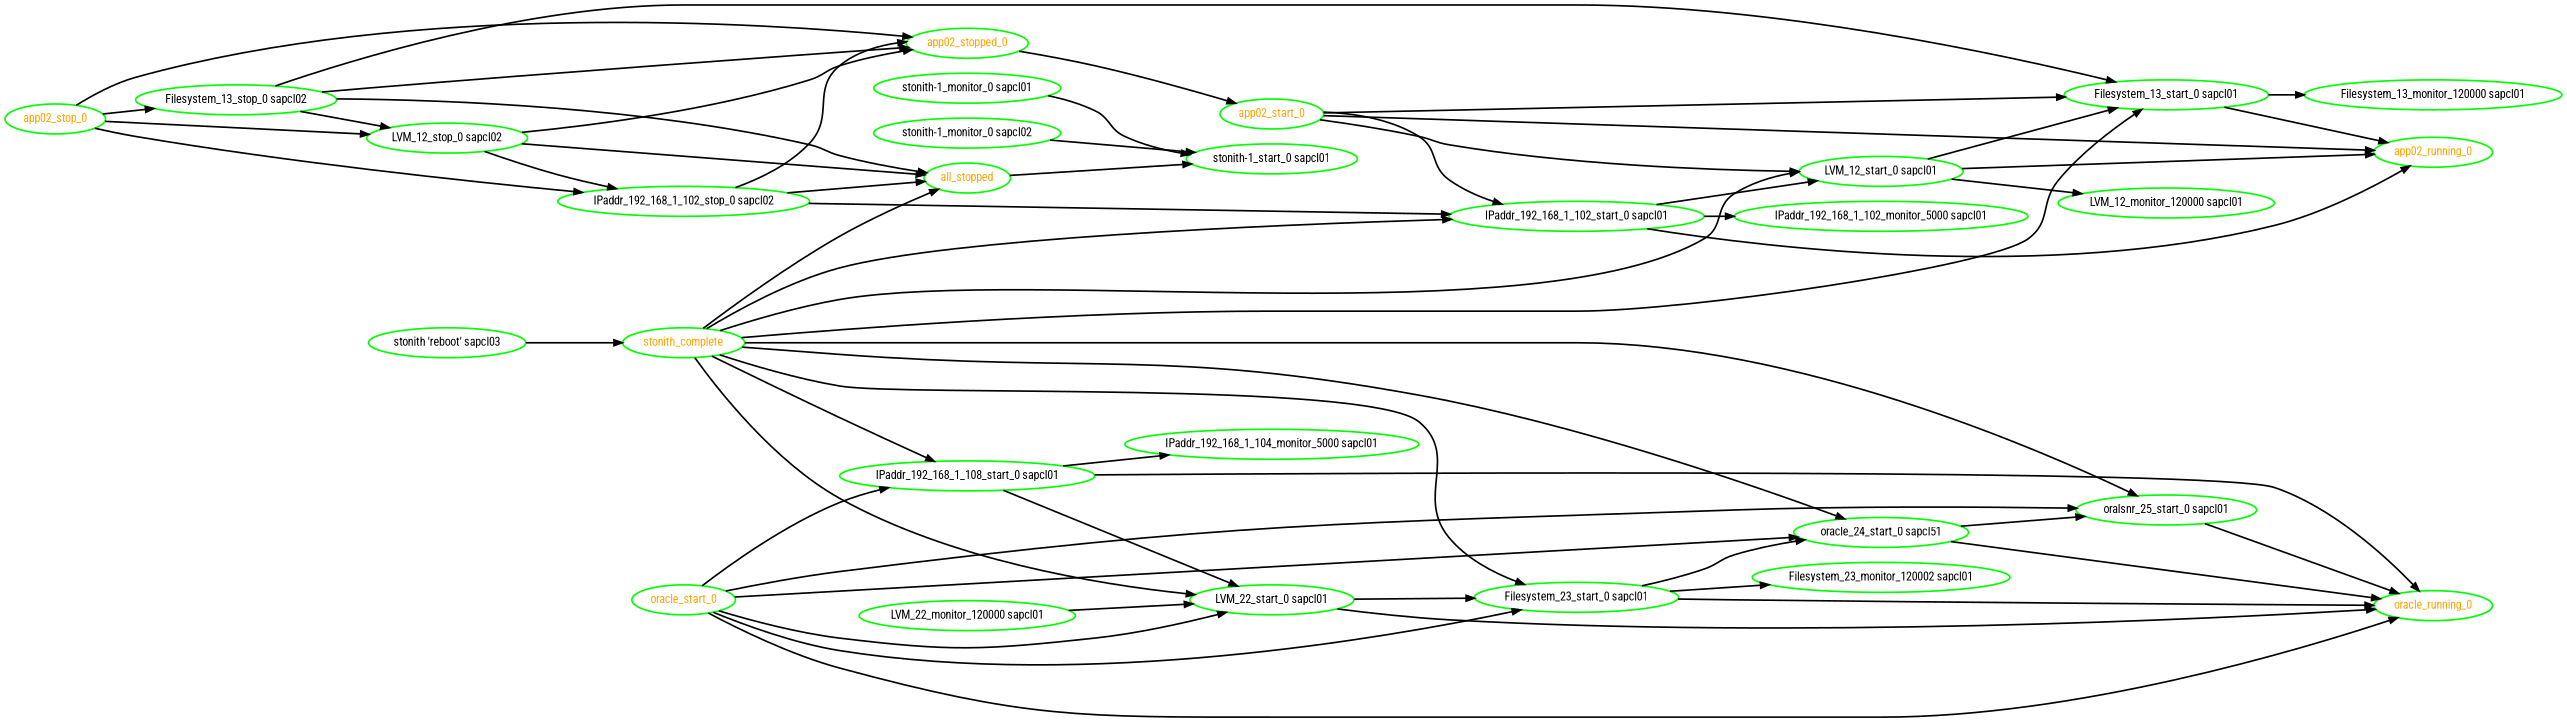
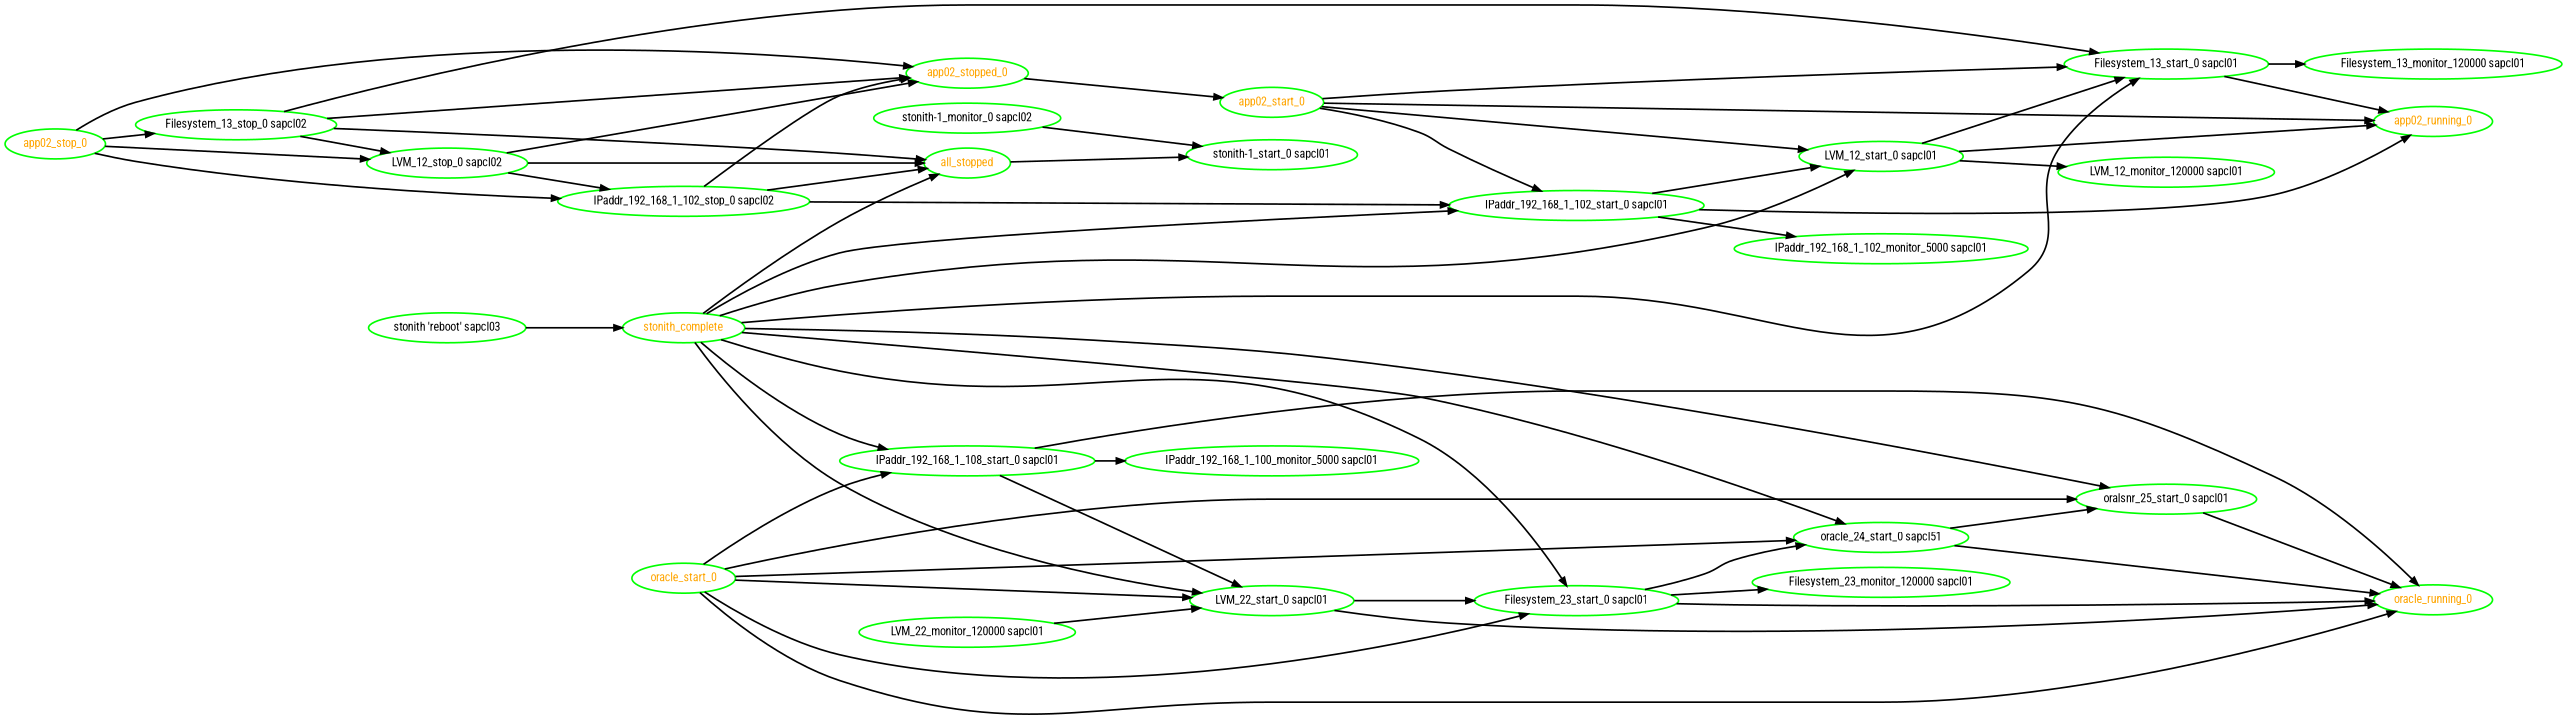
(967, 88) -> none
(1272, 444) -> (1272, 461)
(1881, 577) -> (1881, 582)
